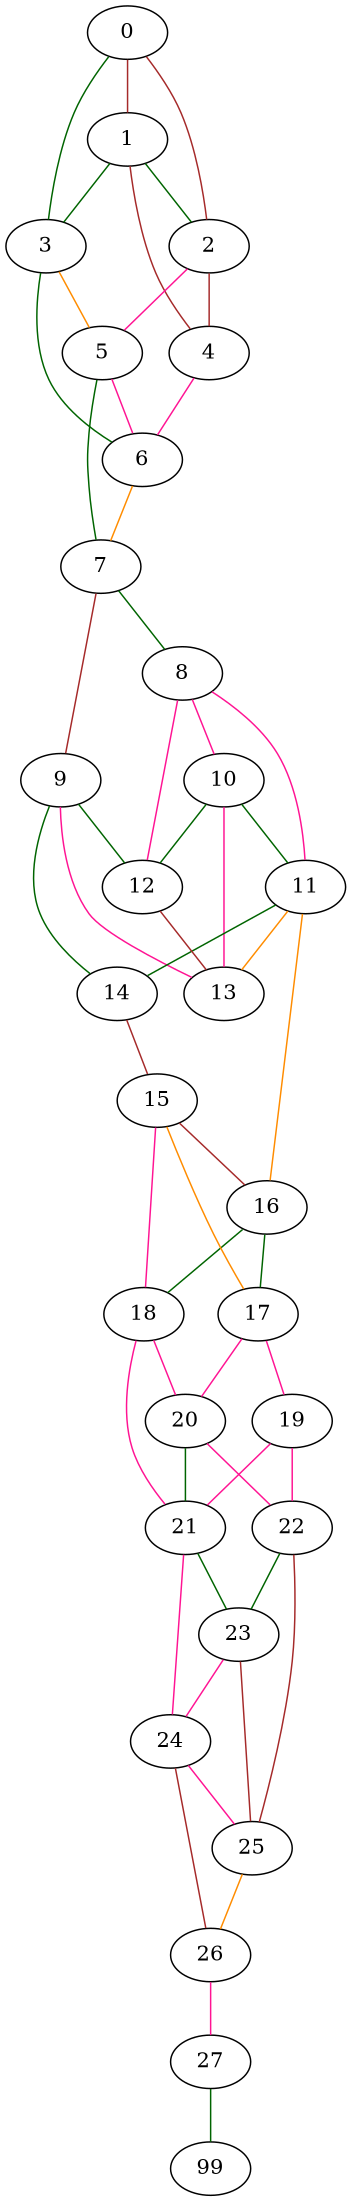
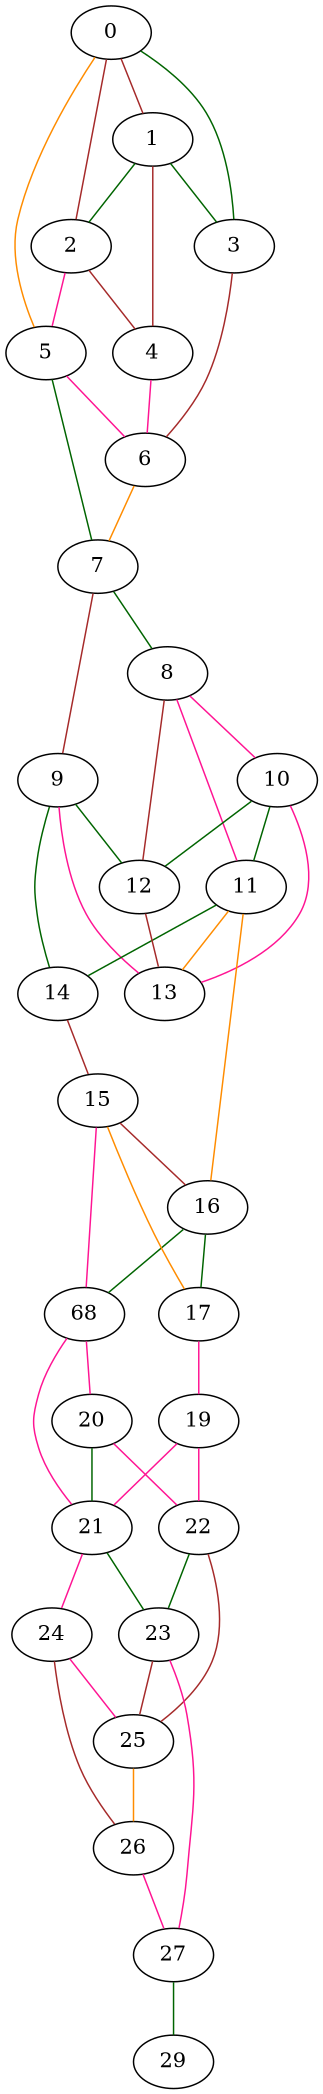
(74, 300) -> (28, 186)
(45, 371) -> (214, 361)
(162, 780) -> (154, 780)
(144, 1314) -> (85, 1314)
(222, 1368) -> none
(205, 1688) -> (194, 1793)
(211, 2169) -> (174, 2062)
